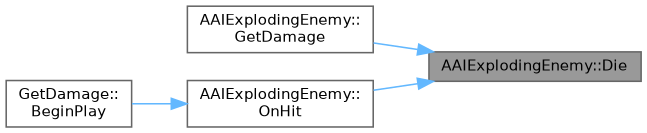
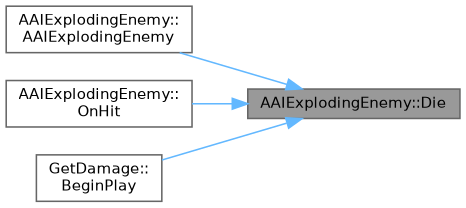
(280, 29) -> (99, 29)
(152, 104) -> (224, 142)
